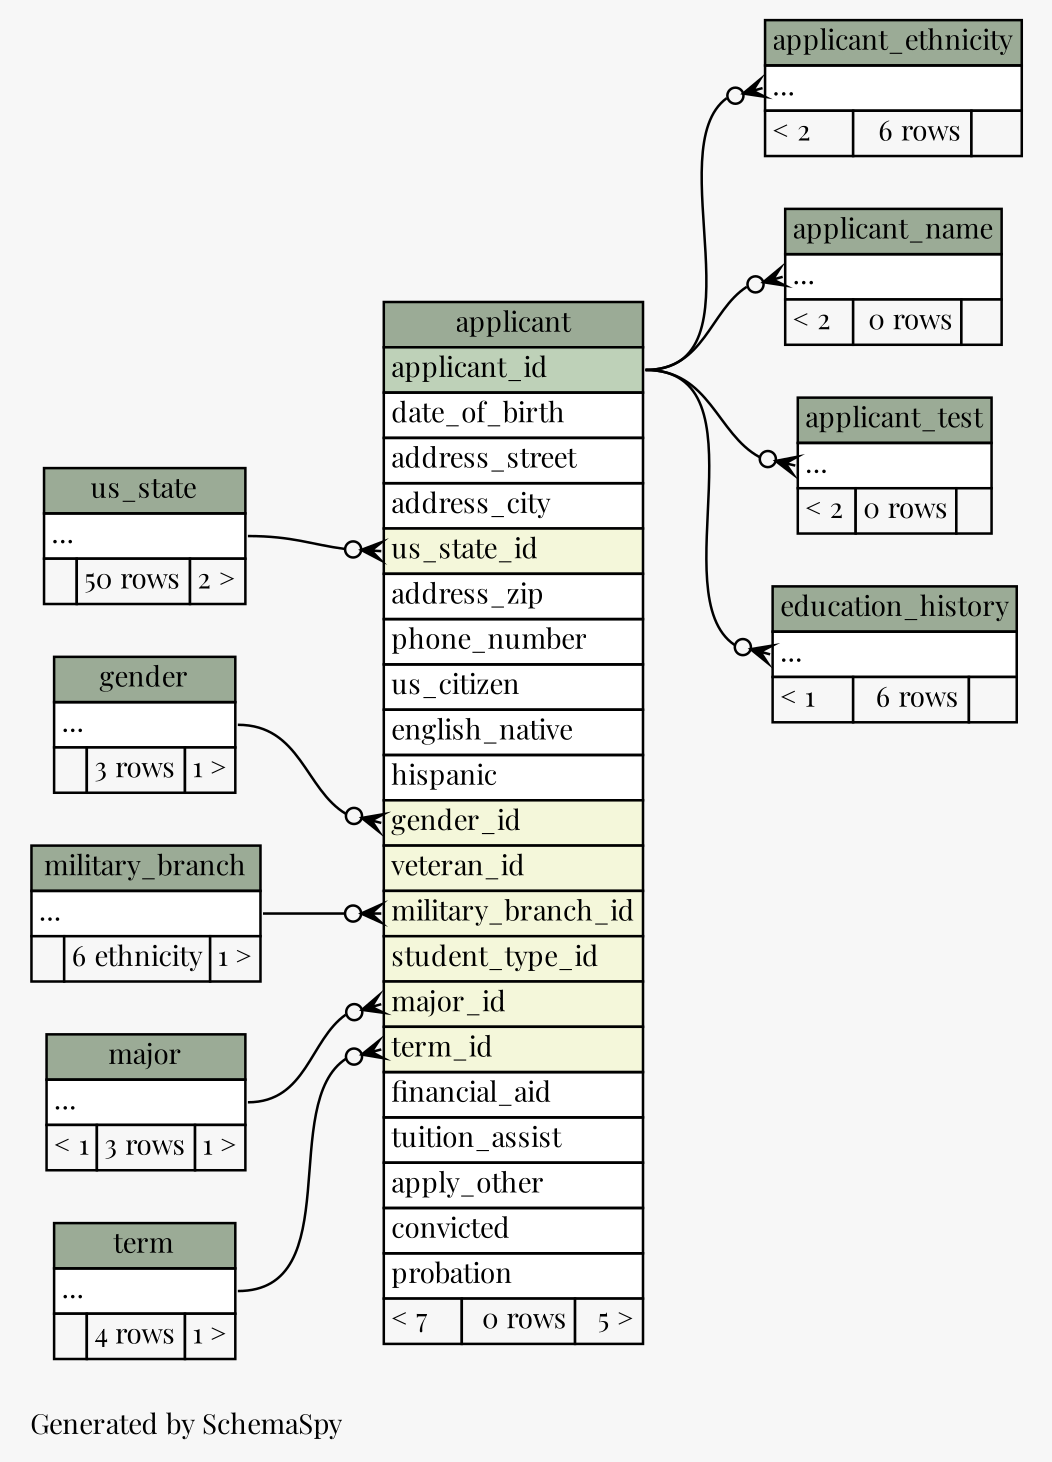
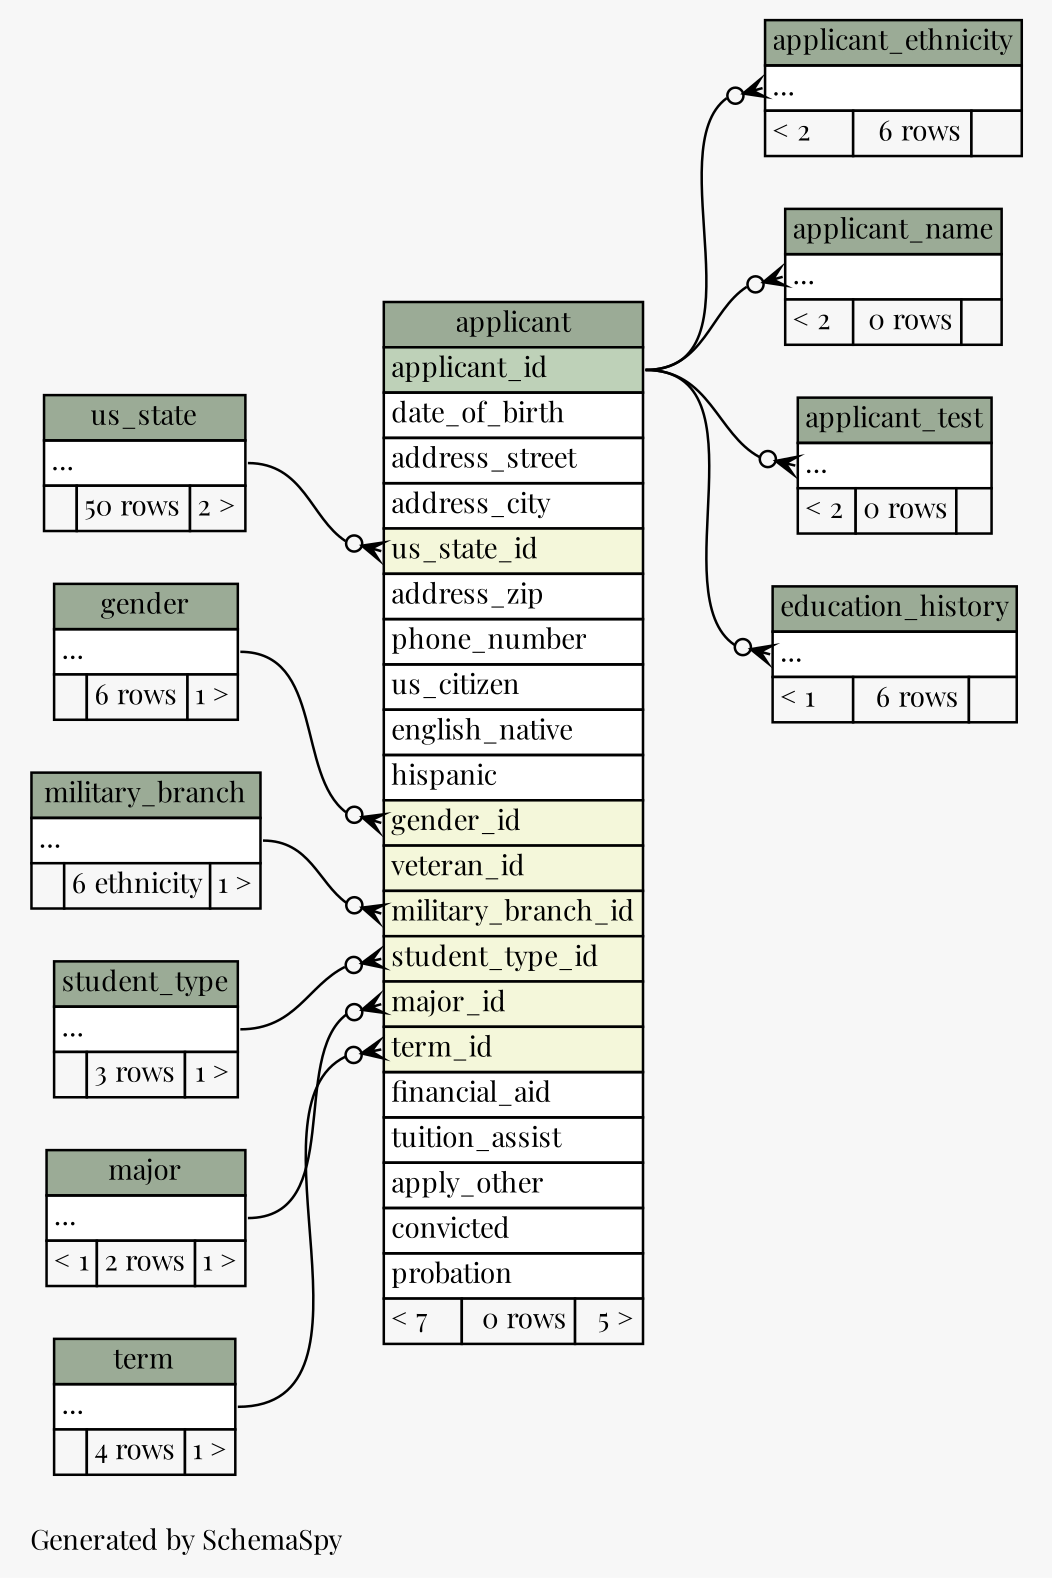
(136, 769) -> (137, 696)
none -> (145, 1029)
(146, 1146) -> (146, 1262)
